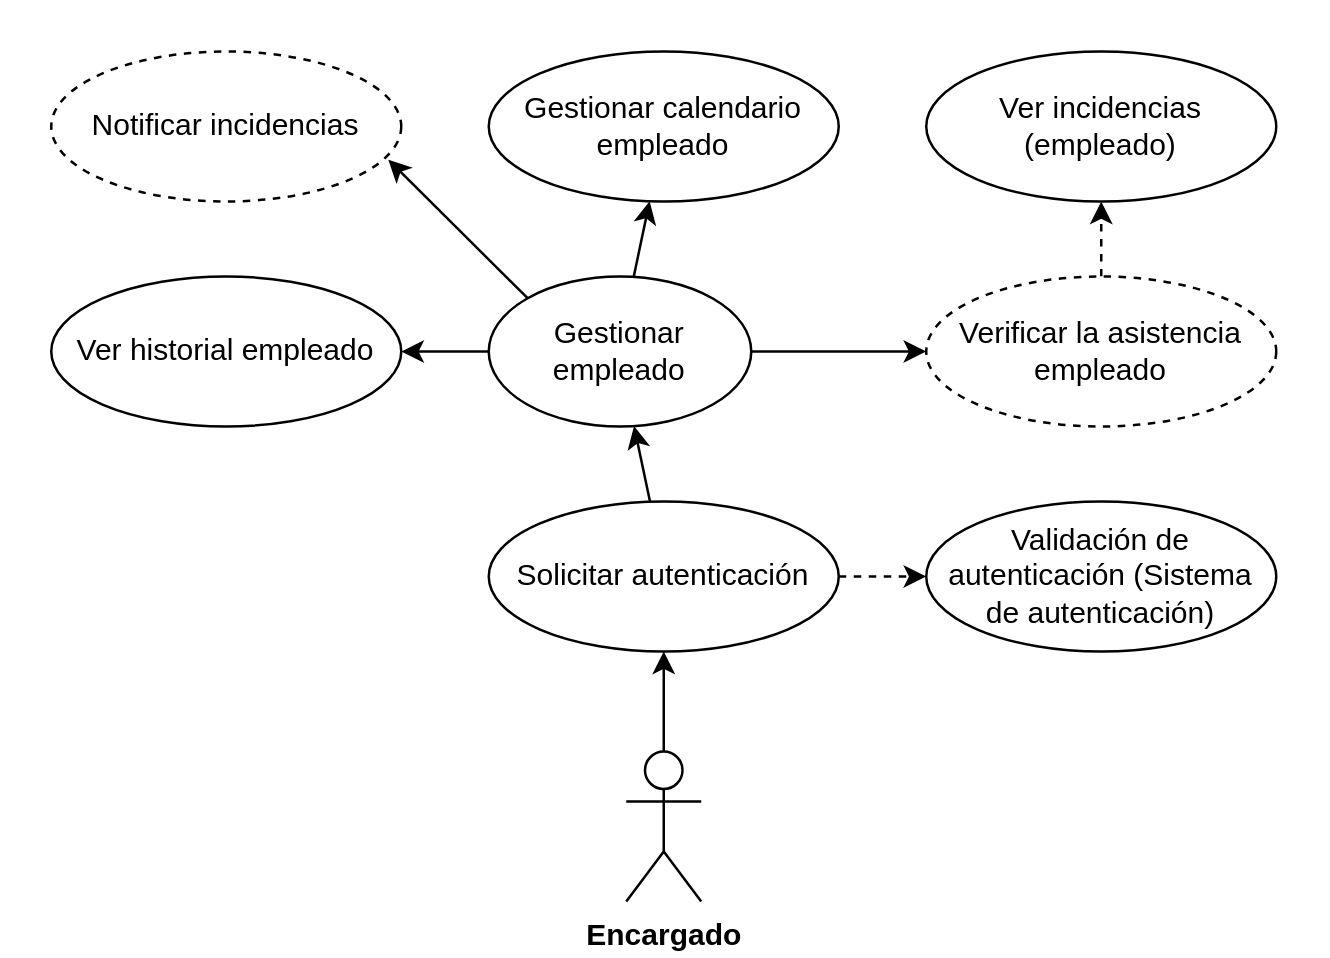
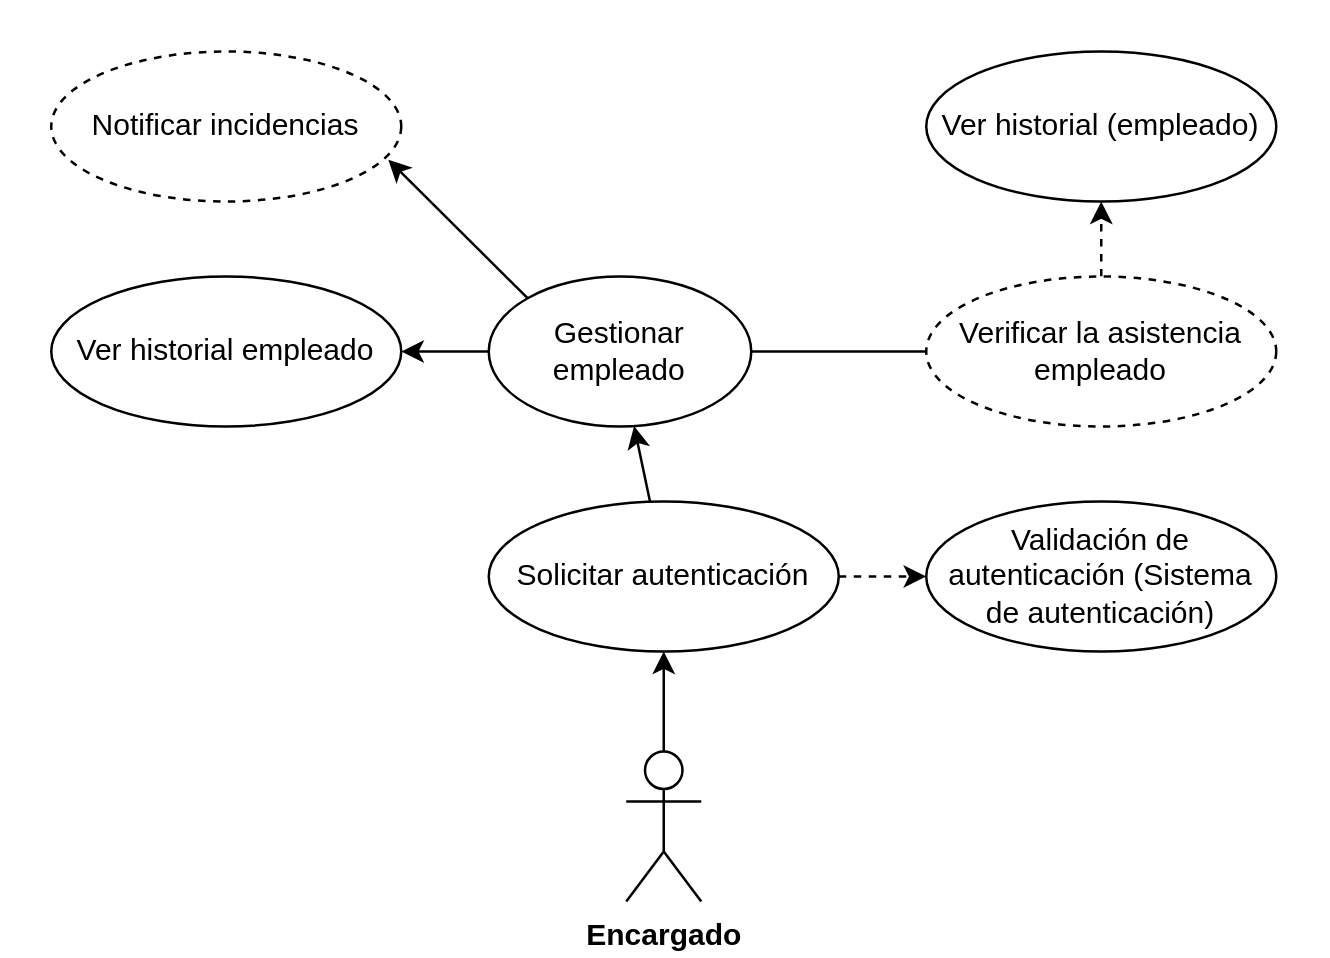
(664, 126) -> none
(1101, 126) -> (1101, 126)
(640, 247) -> none
(908, 351) -> (914, 351)
